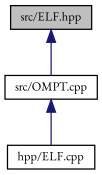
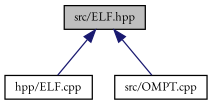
(51, 129) -> (72, 57)
